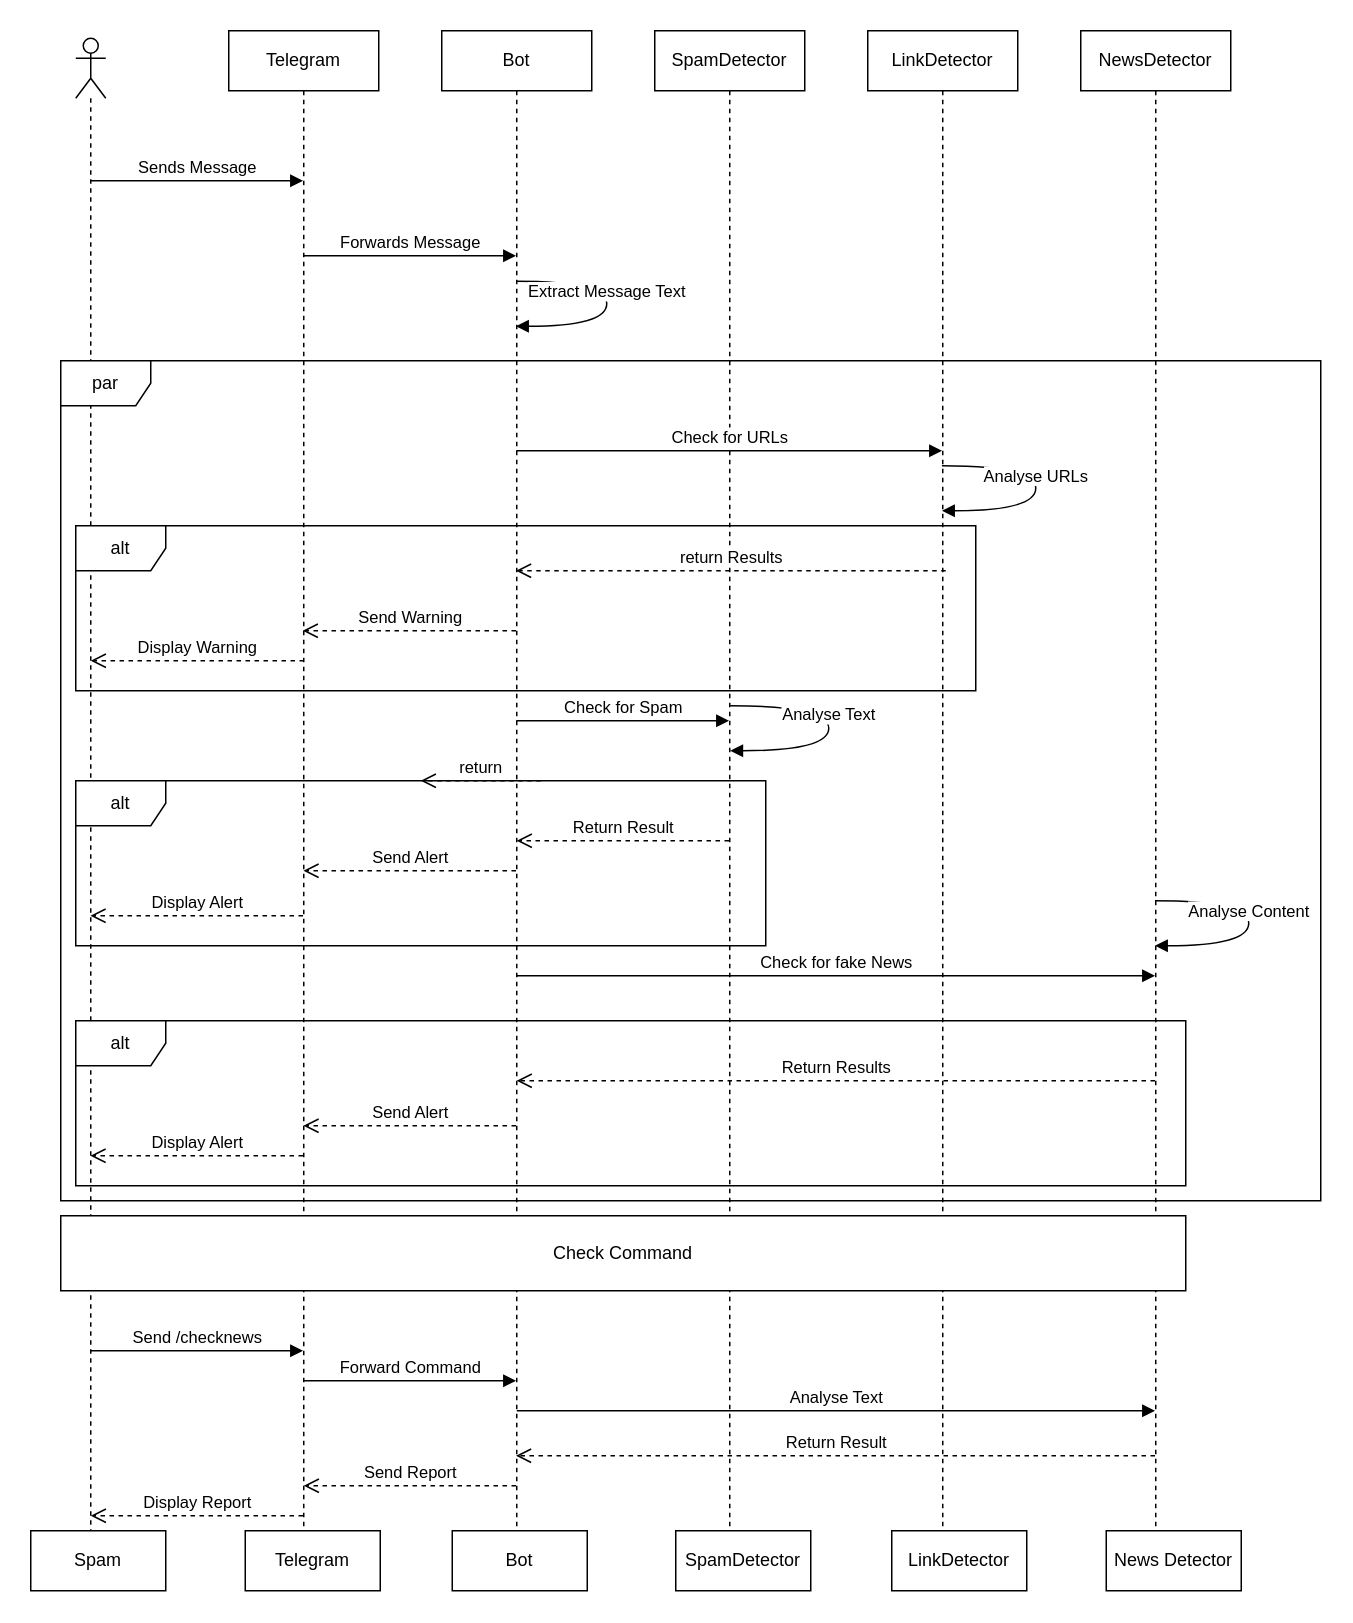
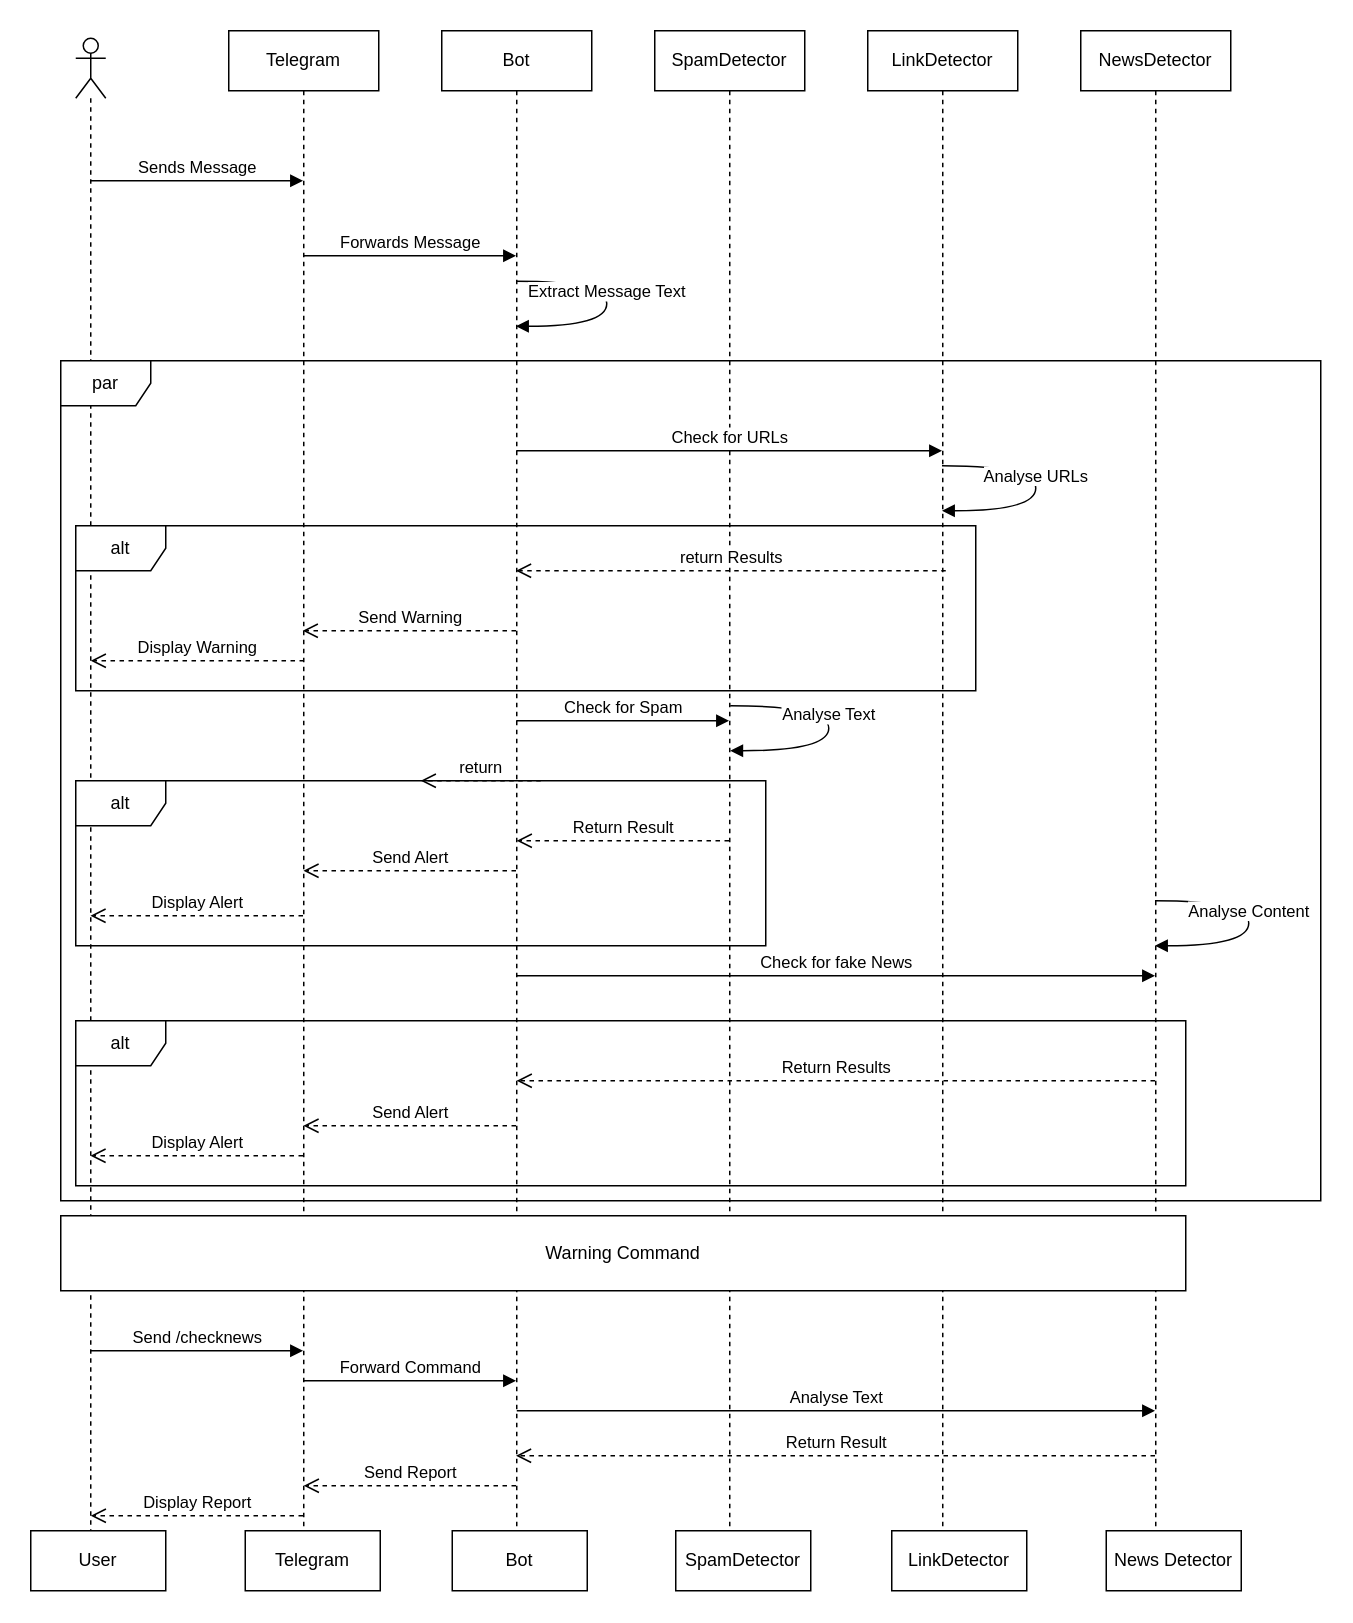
(623, 1253) -> (623, 1253)
(98, 1561) -> (98, 1561)
